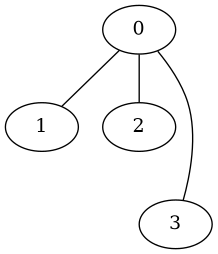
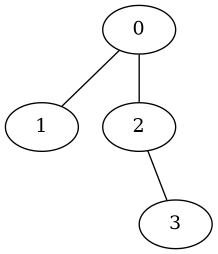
(192, 122) -> (157, 175)
